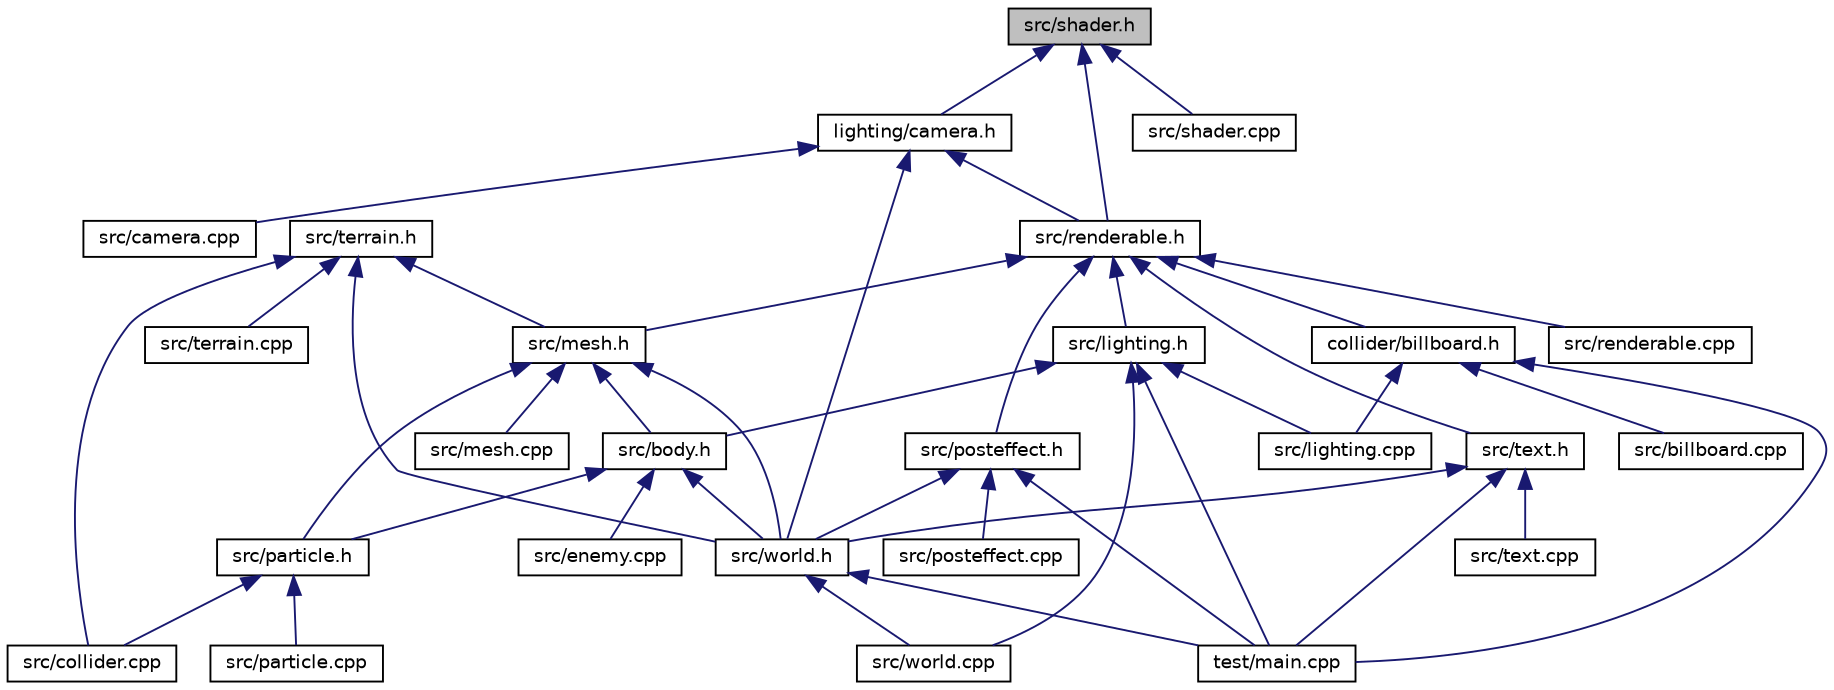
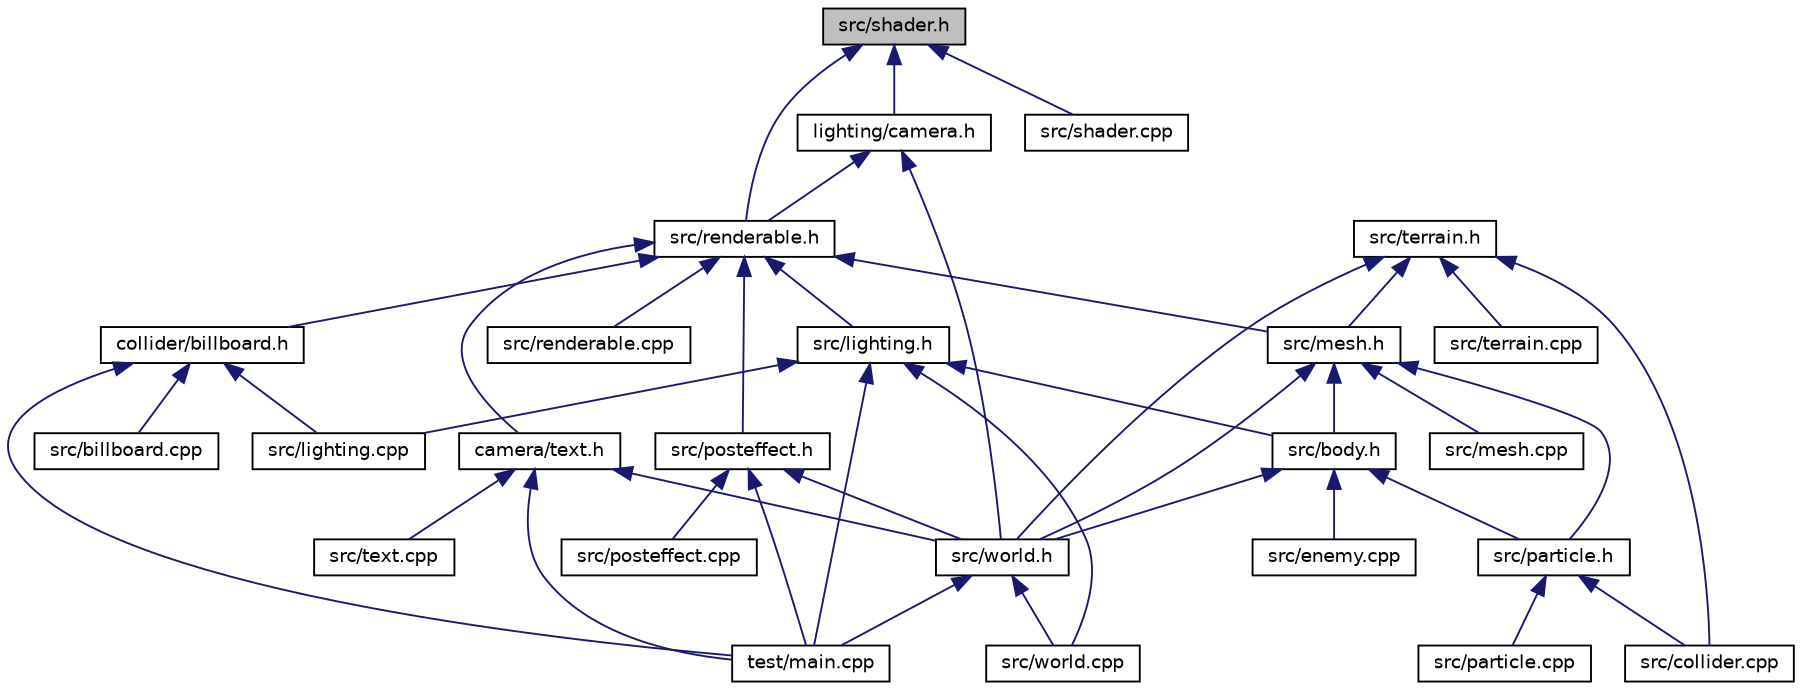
(170, 239) -> none
(1525, 451) -> (540, 451)
